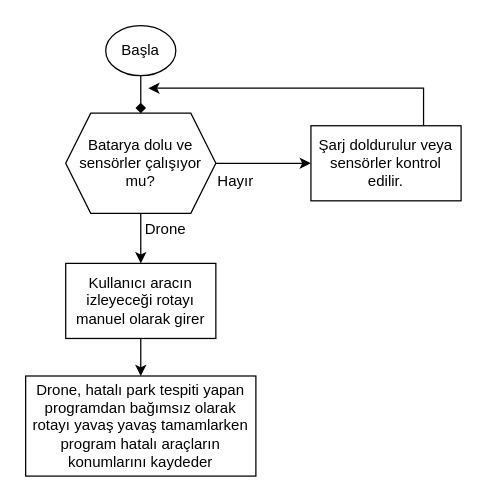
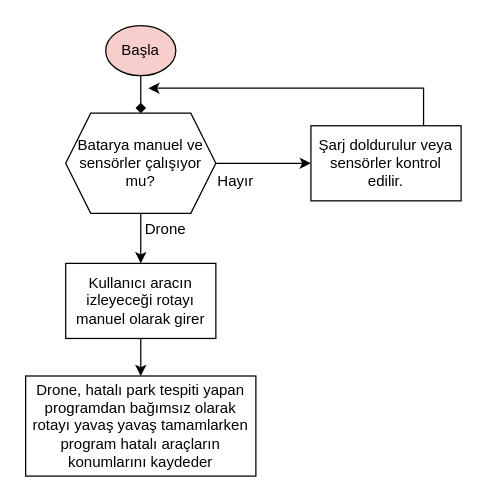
(141, 51) -> (141, 51)
(141, 163) -> (141, 163)
